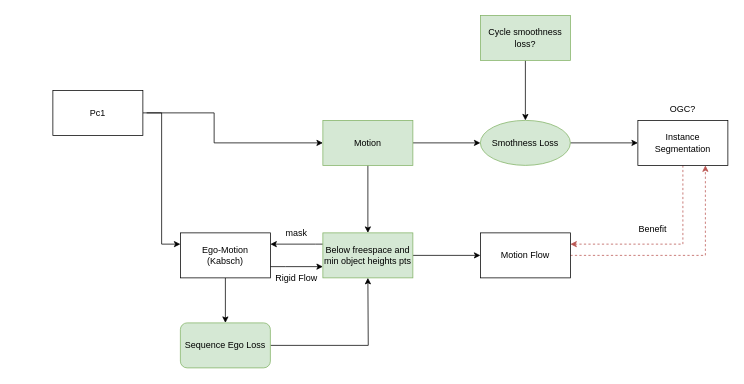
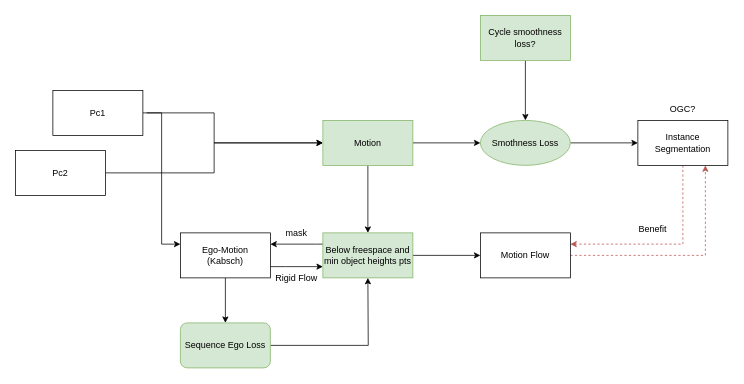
none -> (60, 173)
none -> (174, 173)
